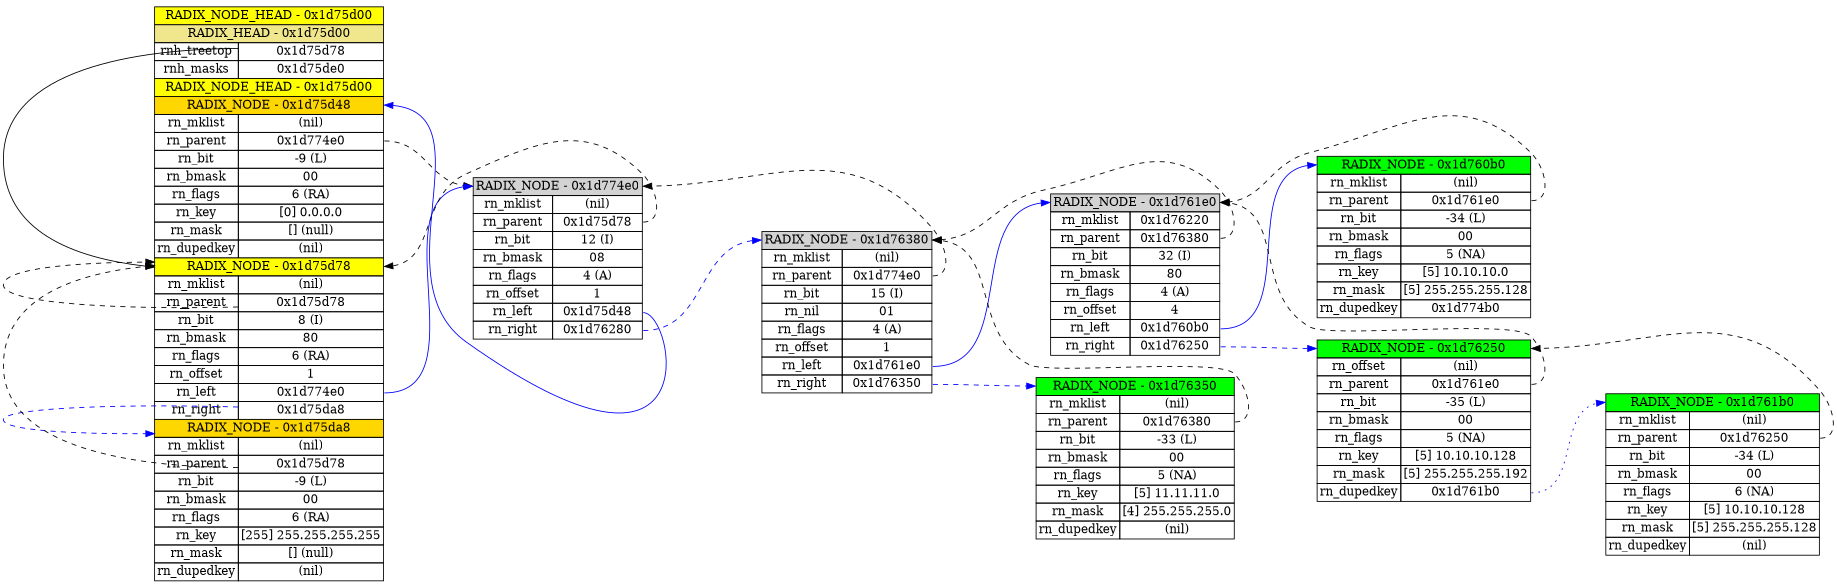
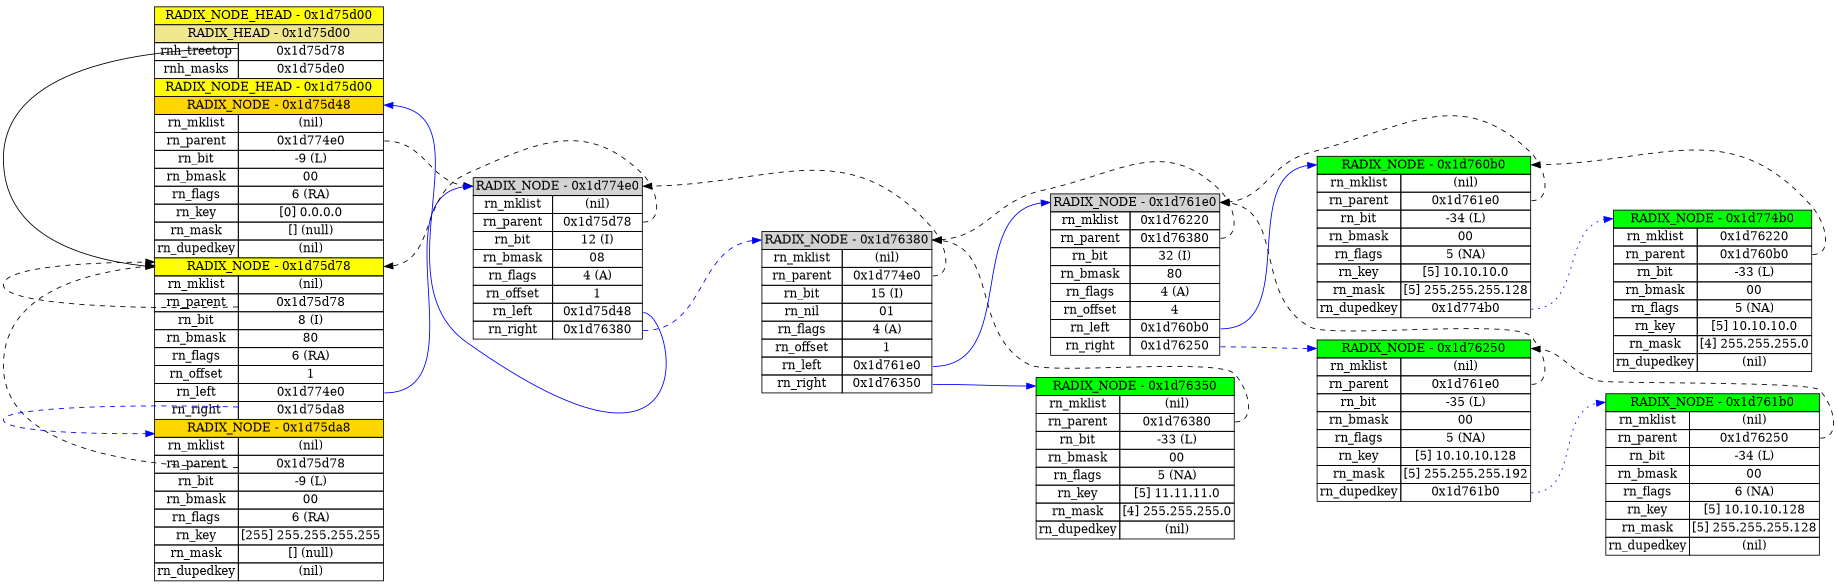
none -> (1713, 290)
(597, 330) -> (597, 330)
(1359, 366) -> (1359, 366)
(980, 385) -> (980, 385)
